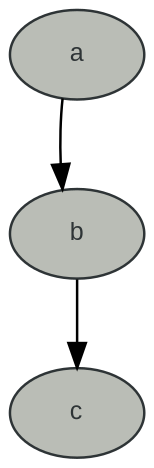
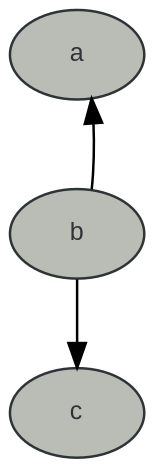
(60, 131) -> (94, 157)
